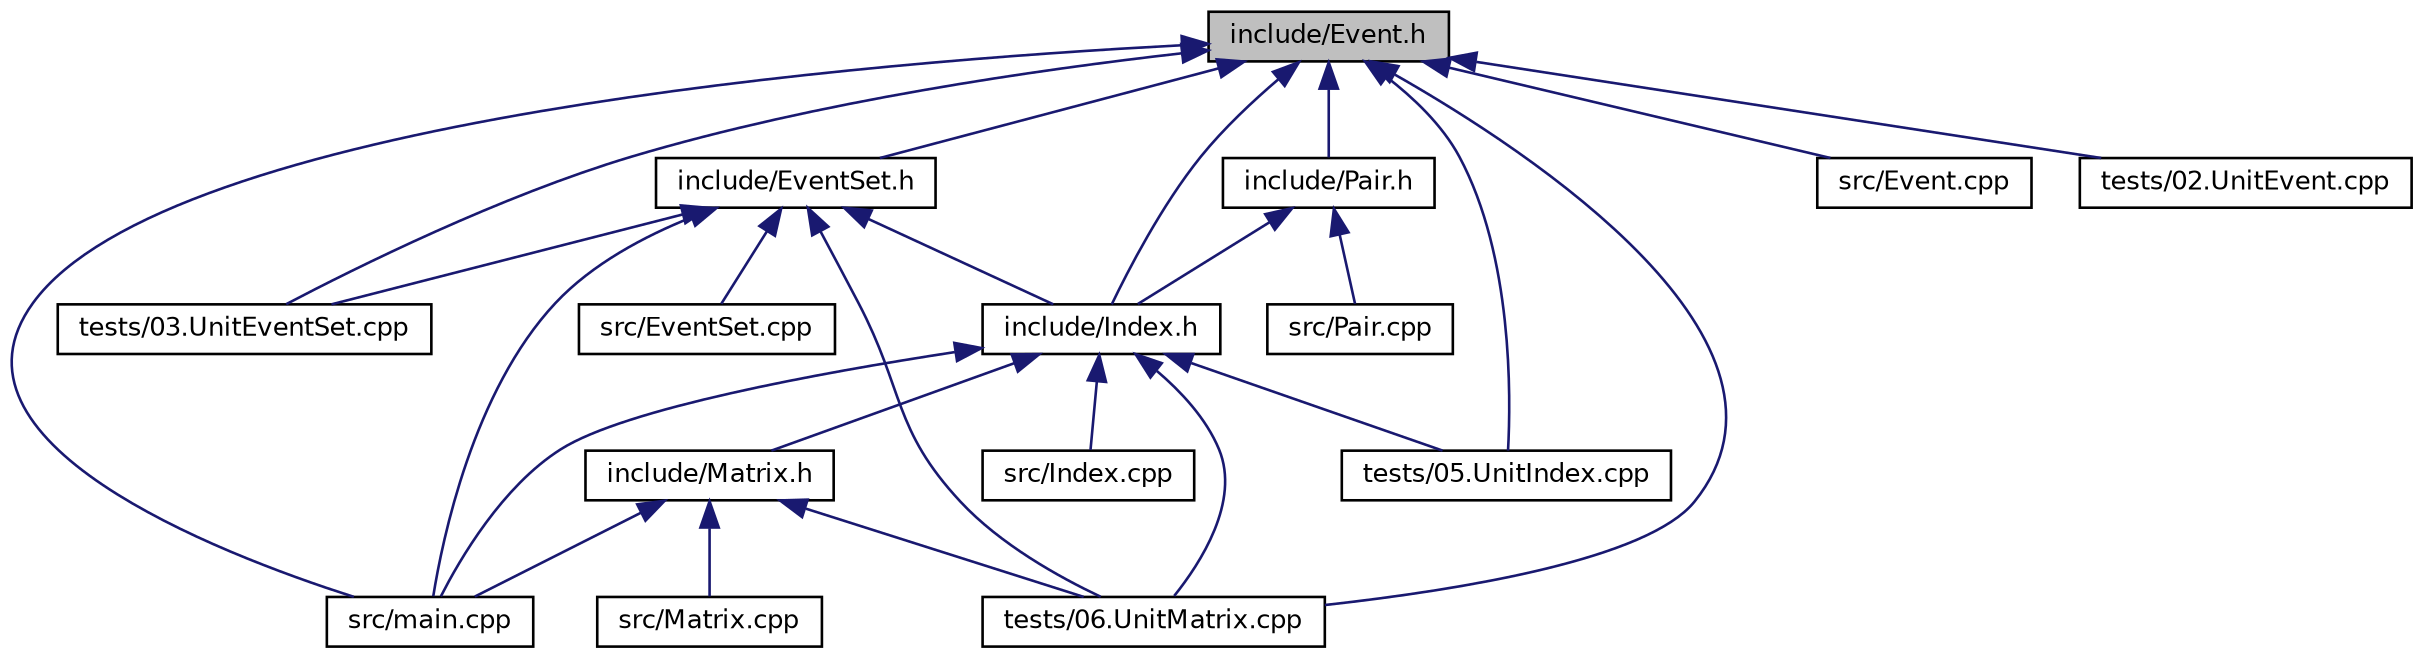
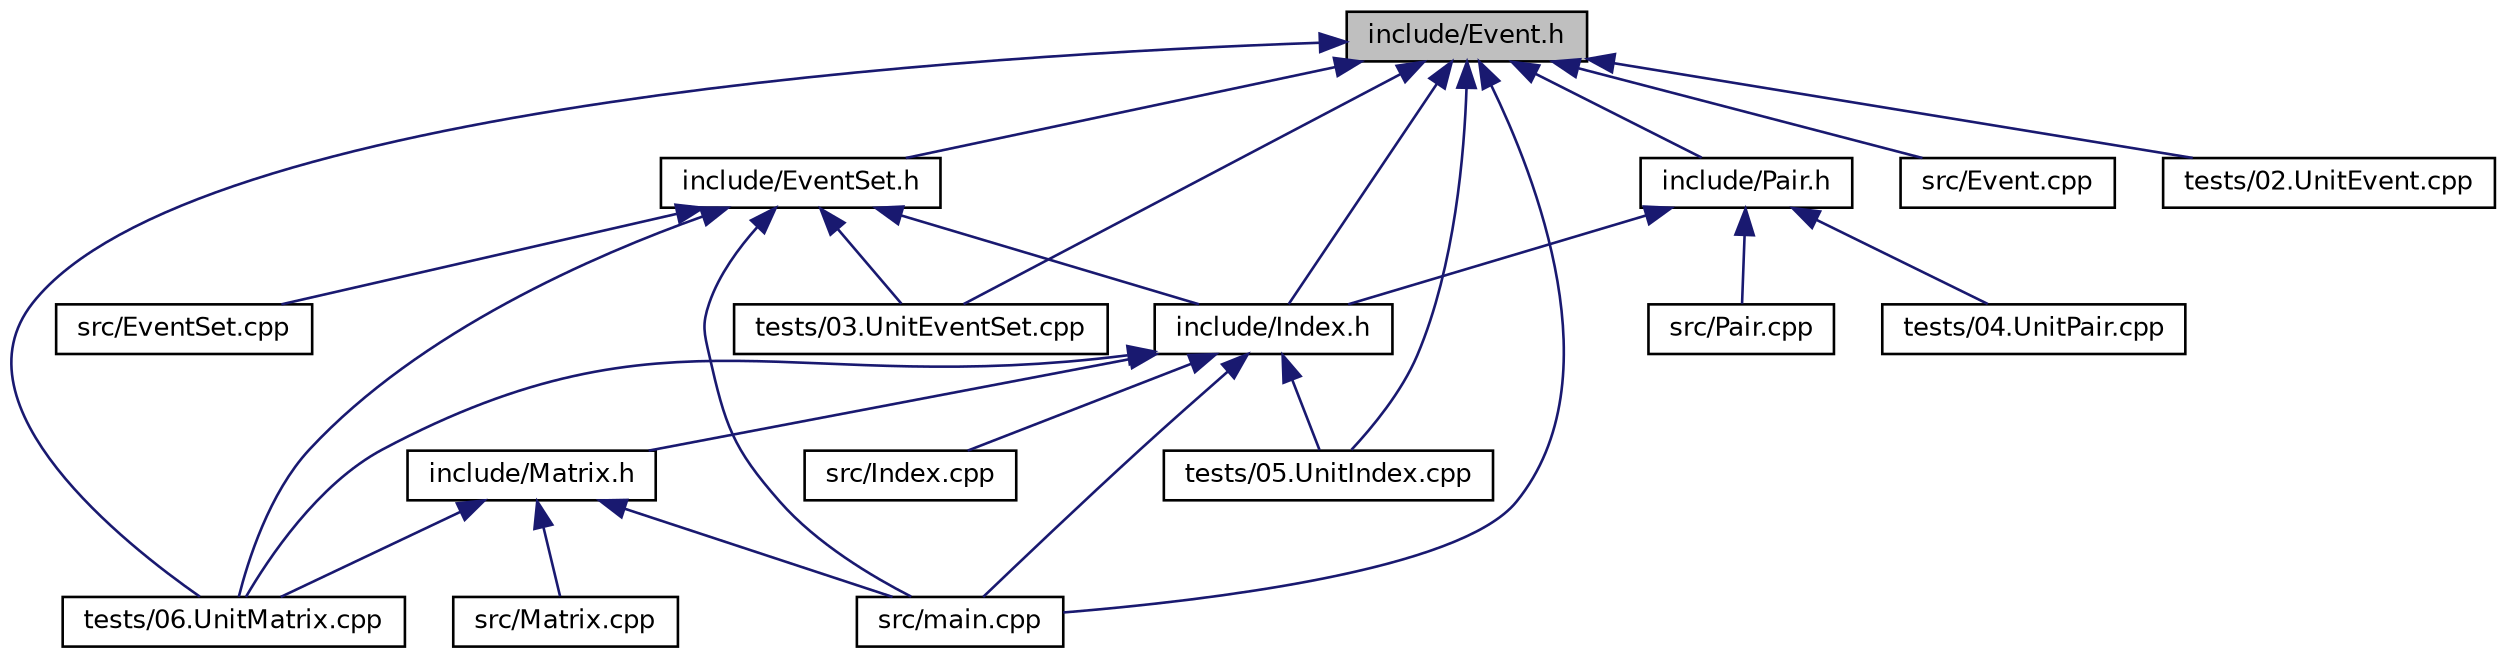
none -> (2034, 329)
